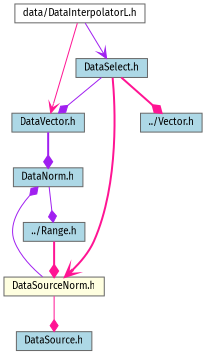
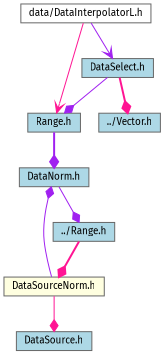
(48, 123) -> (54, 123)
(111, 179) -> none
